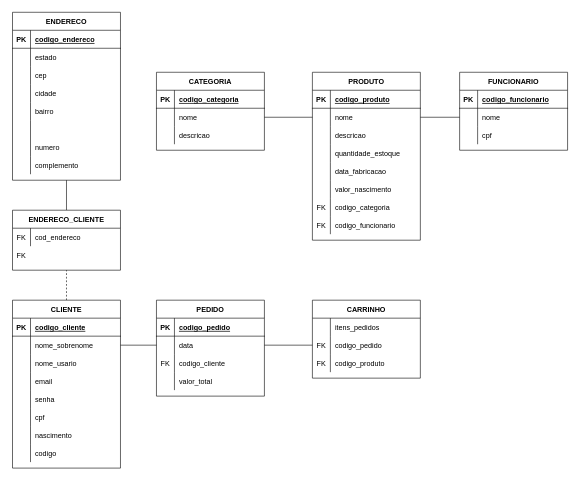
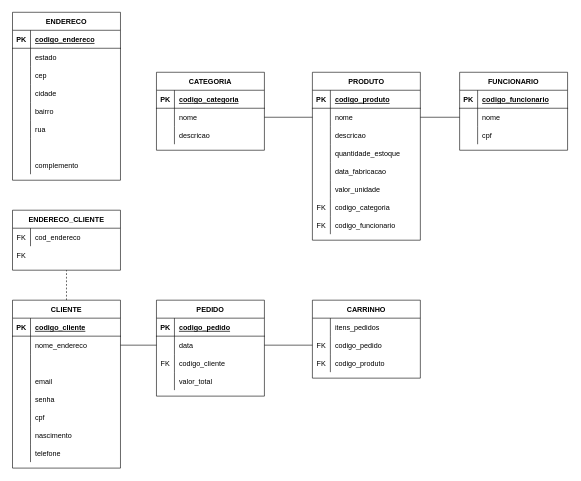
none -> (75, 129)
(75, 147) -> none
(365, 190) -> (359, 190)
(66, 196) -> none
(63, 346) -> (61, 346)
(75, 363) -> none
(46, 454) -> (50, 454)
